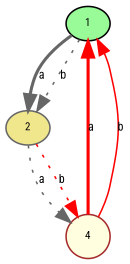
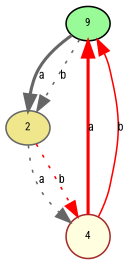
(88, 24) -> (88, 24)
